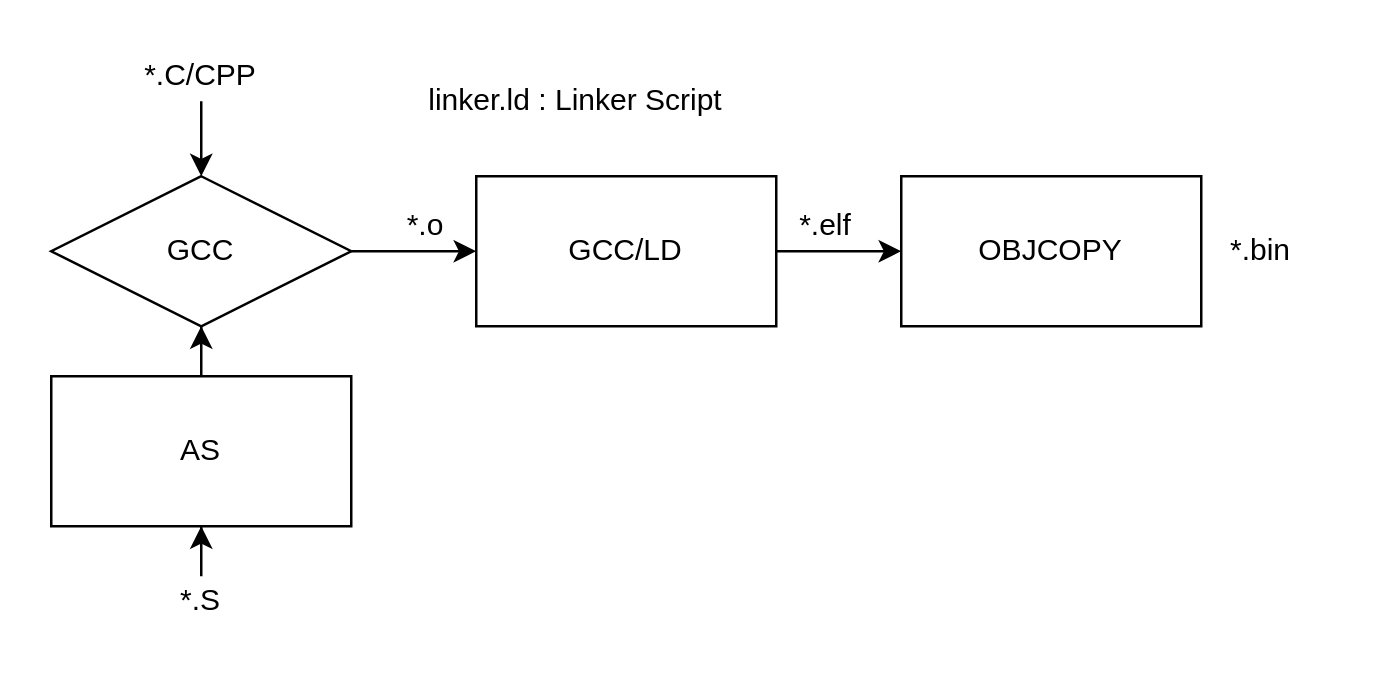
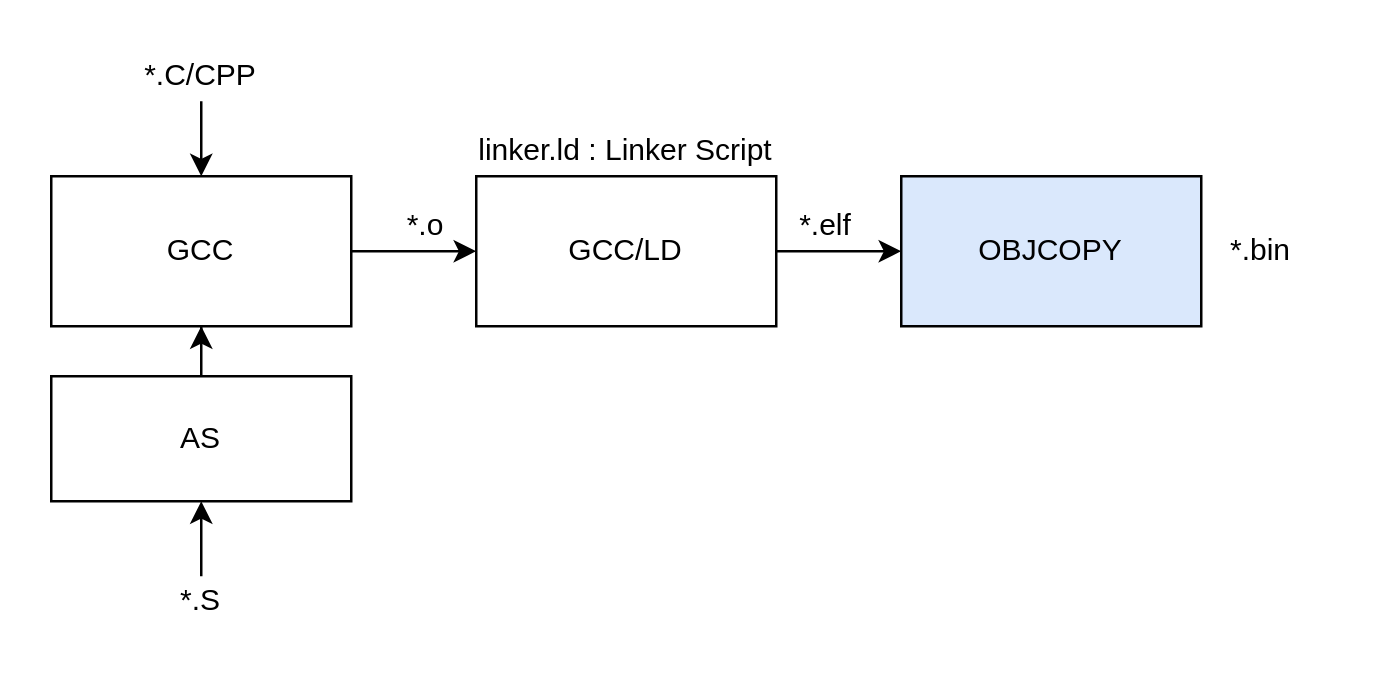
(576, 101) -> (626, 151)
(201, 251) -> (201, 251)
(1051, 251) -> (1051, 251)
(201, 451) -> (201, 439)
